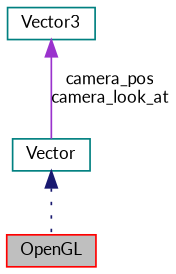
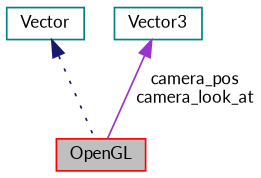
(51, 98) -> (126, 97)
